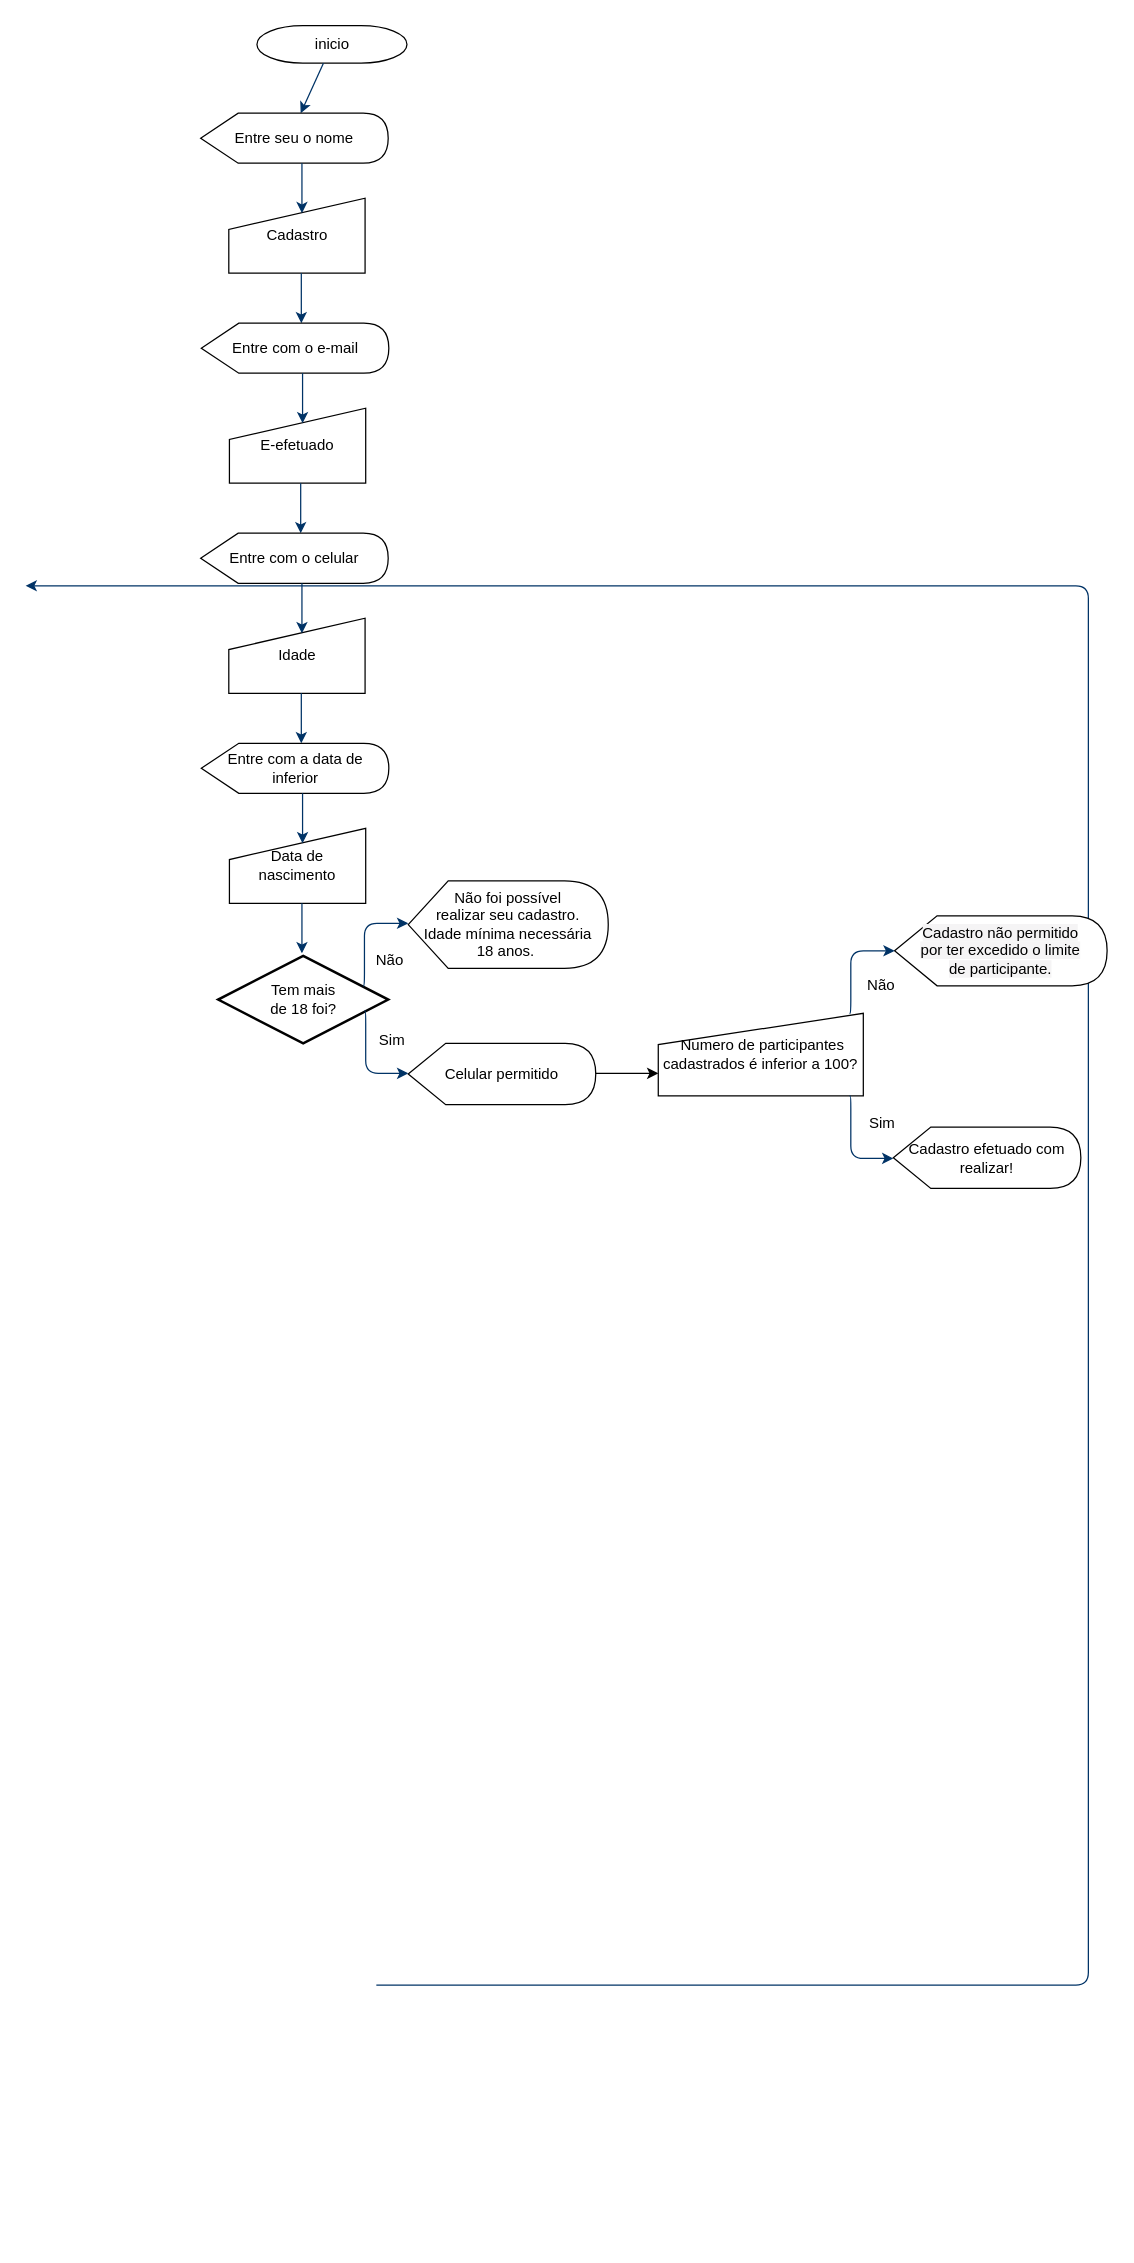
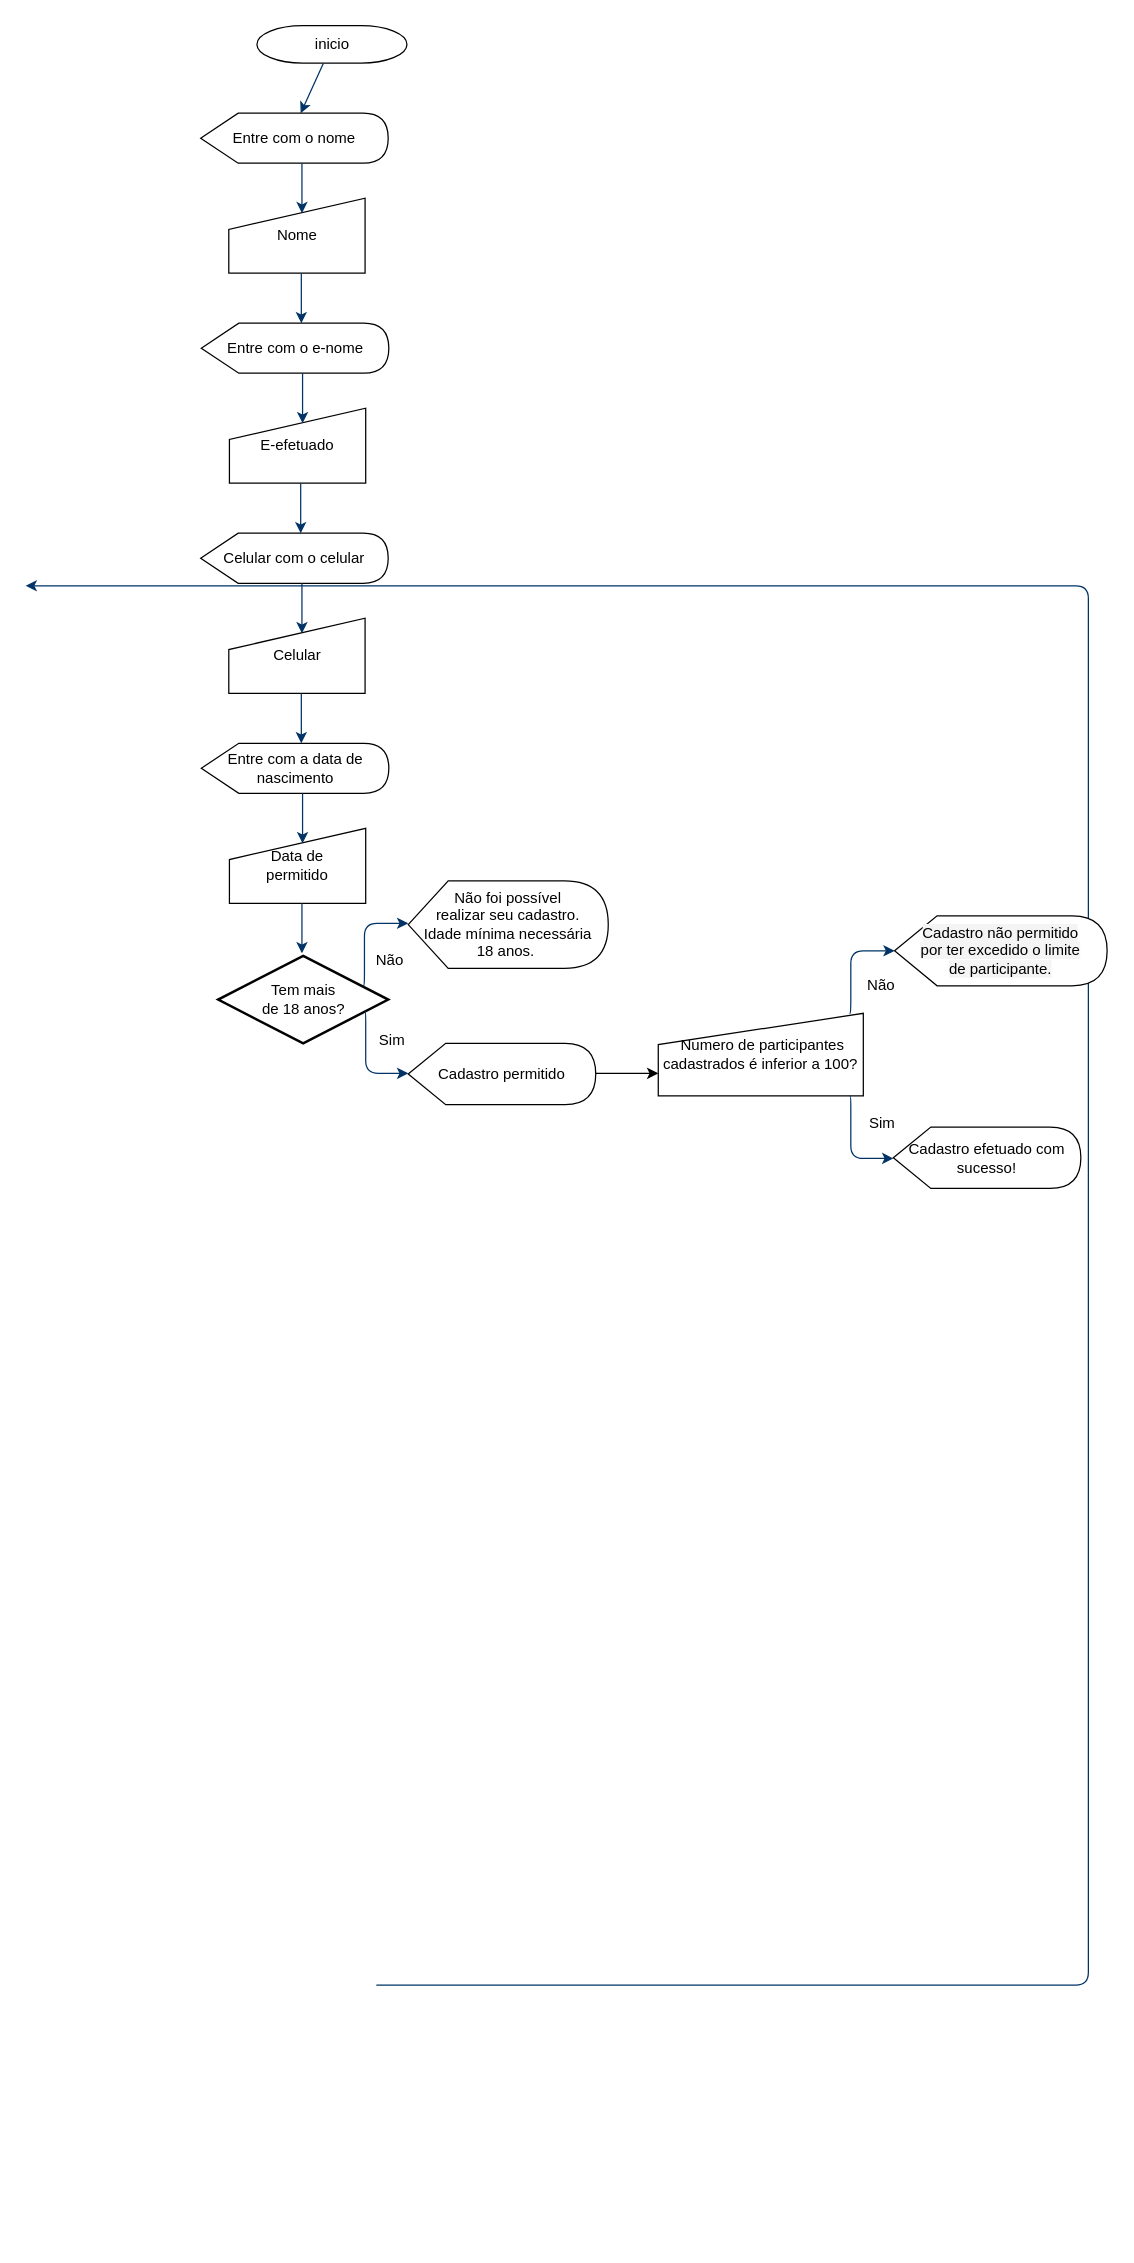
(294, 138) -> (294, 138)
(298, 236) -> (298, 236)
(296, 348) -> (296, 348)
(294, 558) -> (294, 558)
(298, 656) -> (298, 656)
(296, 768) -> (296, 768)
(298, 866) -> (298, 866)
(304, 999) -> (304, 999)
(502, 1074) -> (502, 1074)
(987, 1158) -> (987, 1158)
